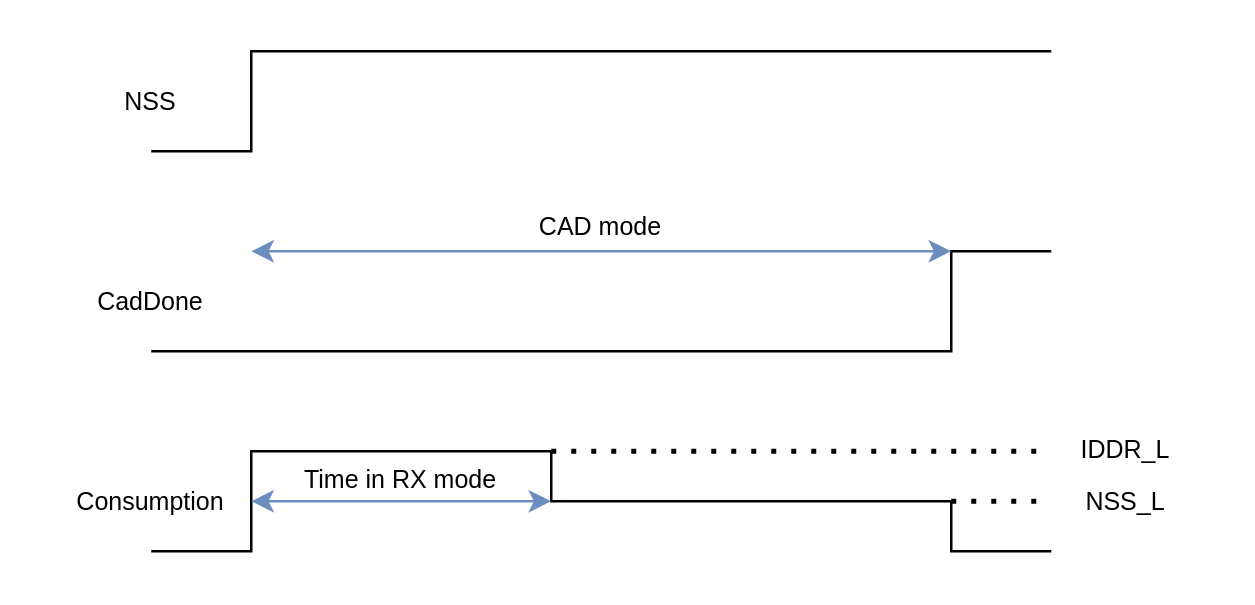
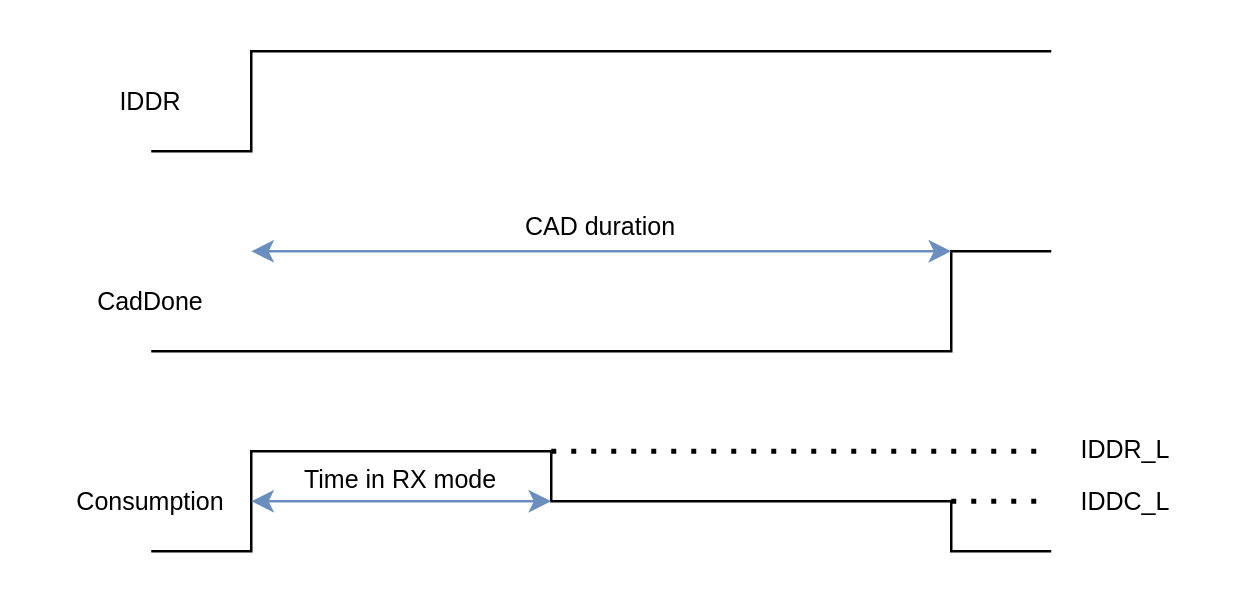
(151, 101) -> (151, 101)
(601, 226) -> (601, 226)
(1126, 501) -> (1126, 501)
